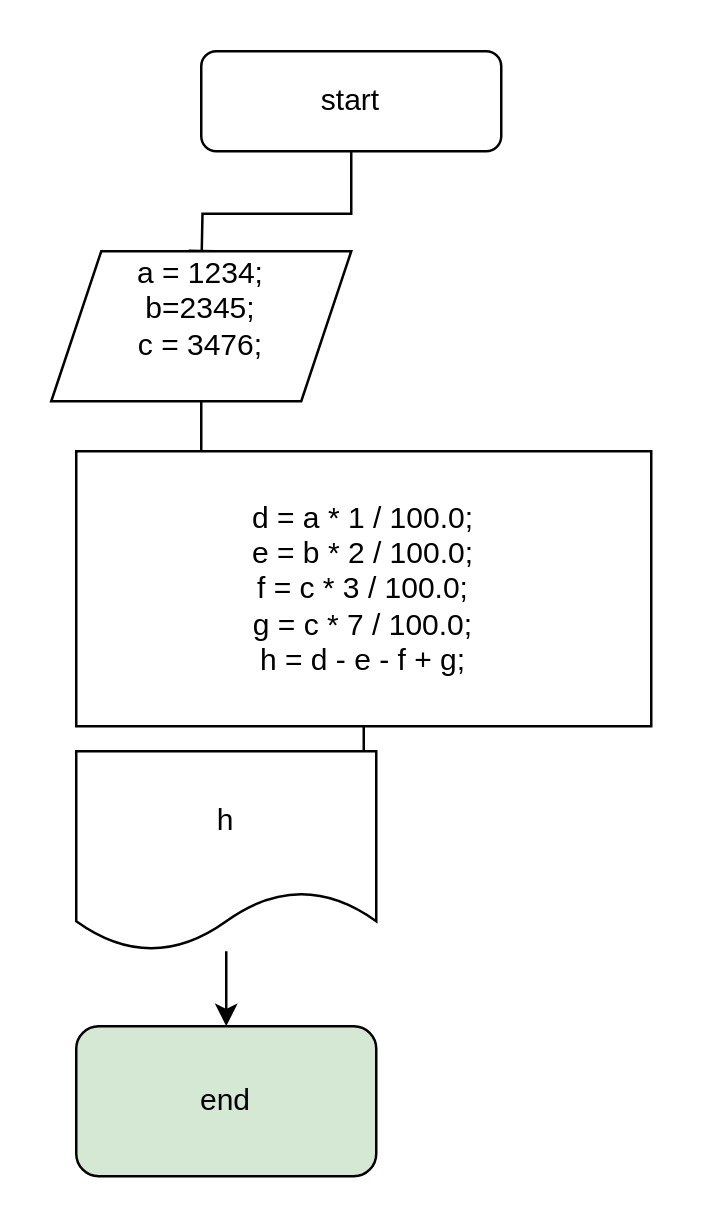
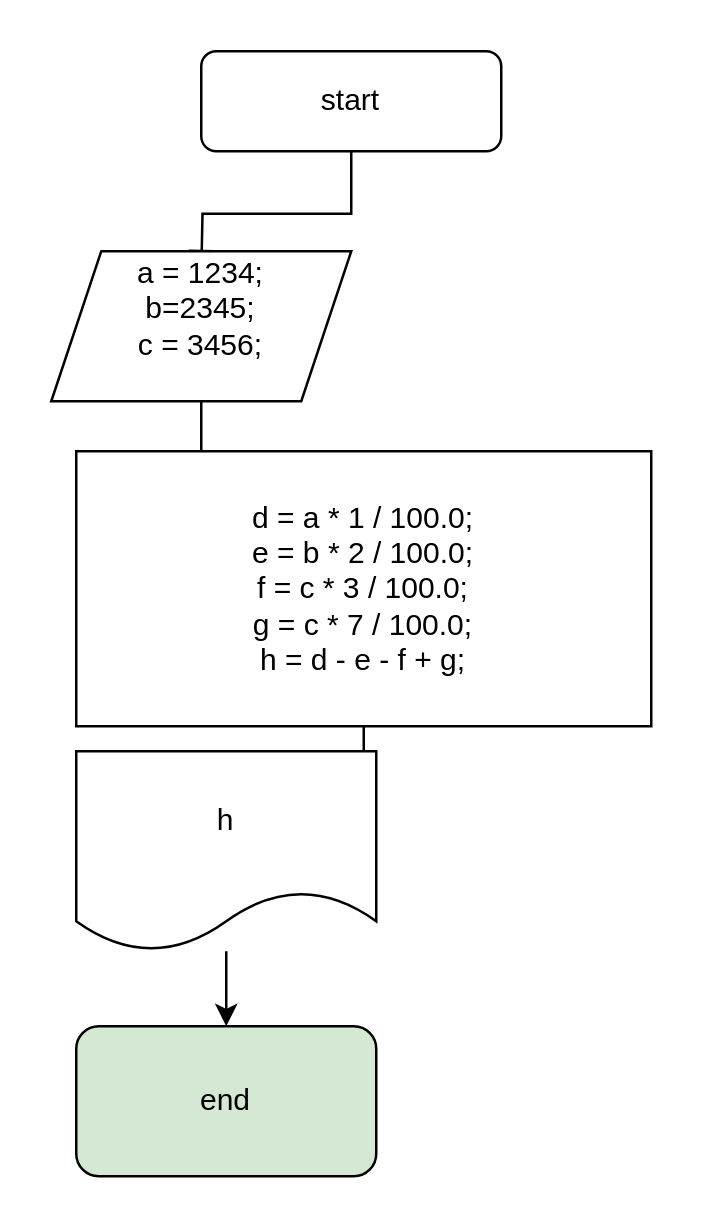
(201, 326) -> (201, 326)
